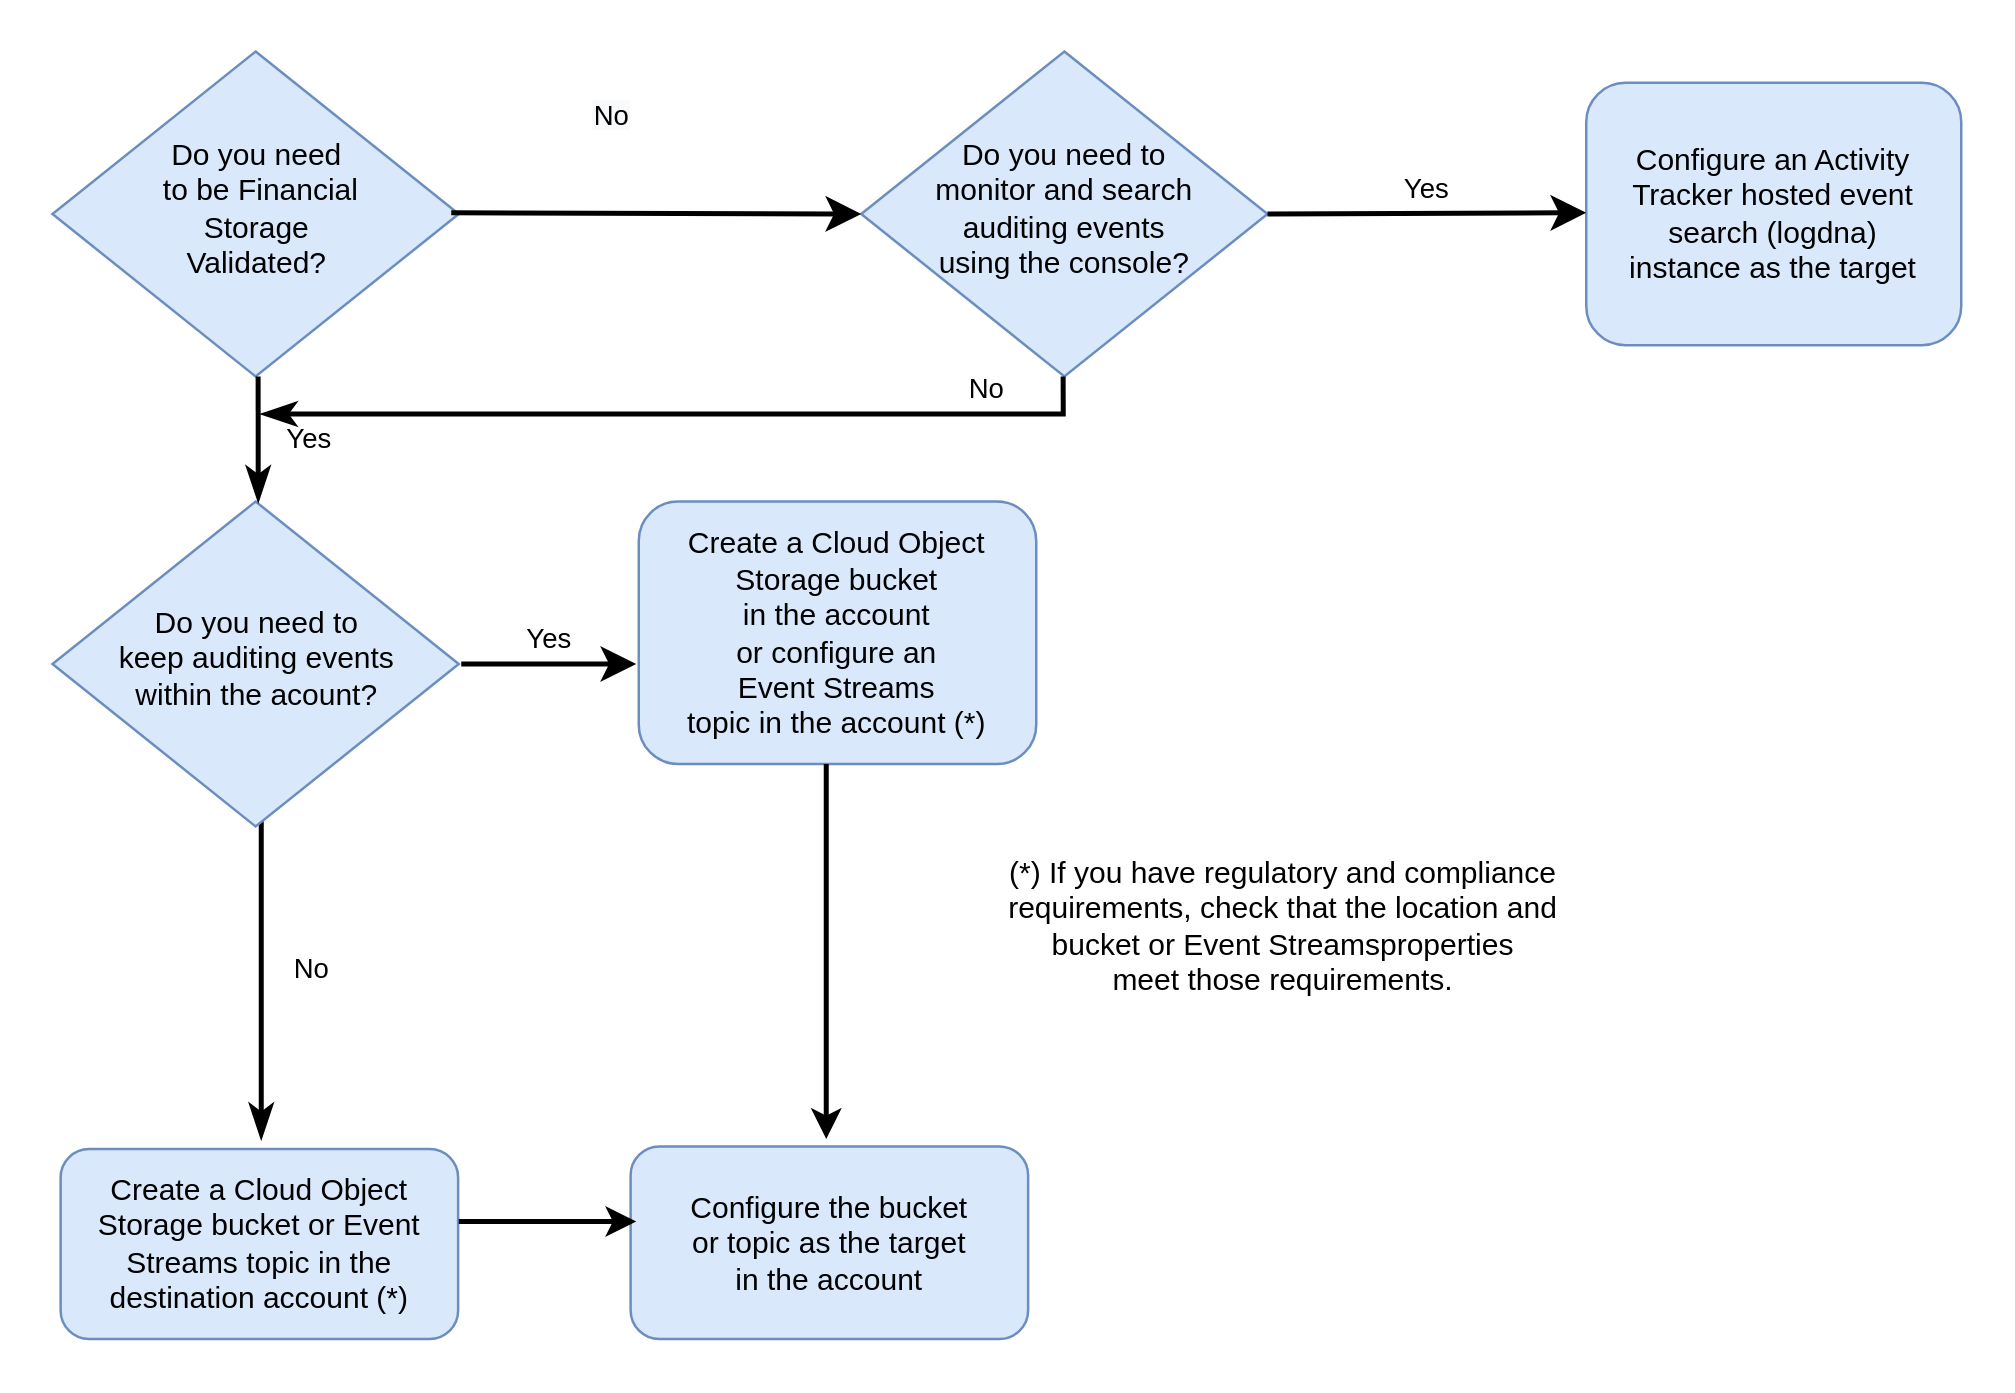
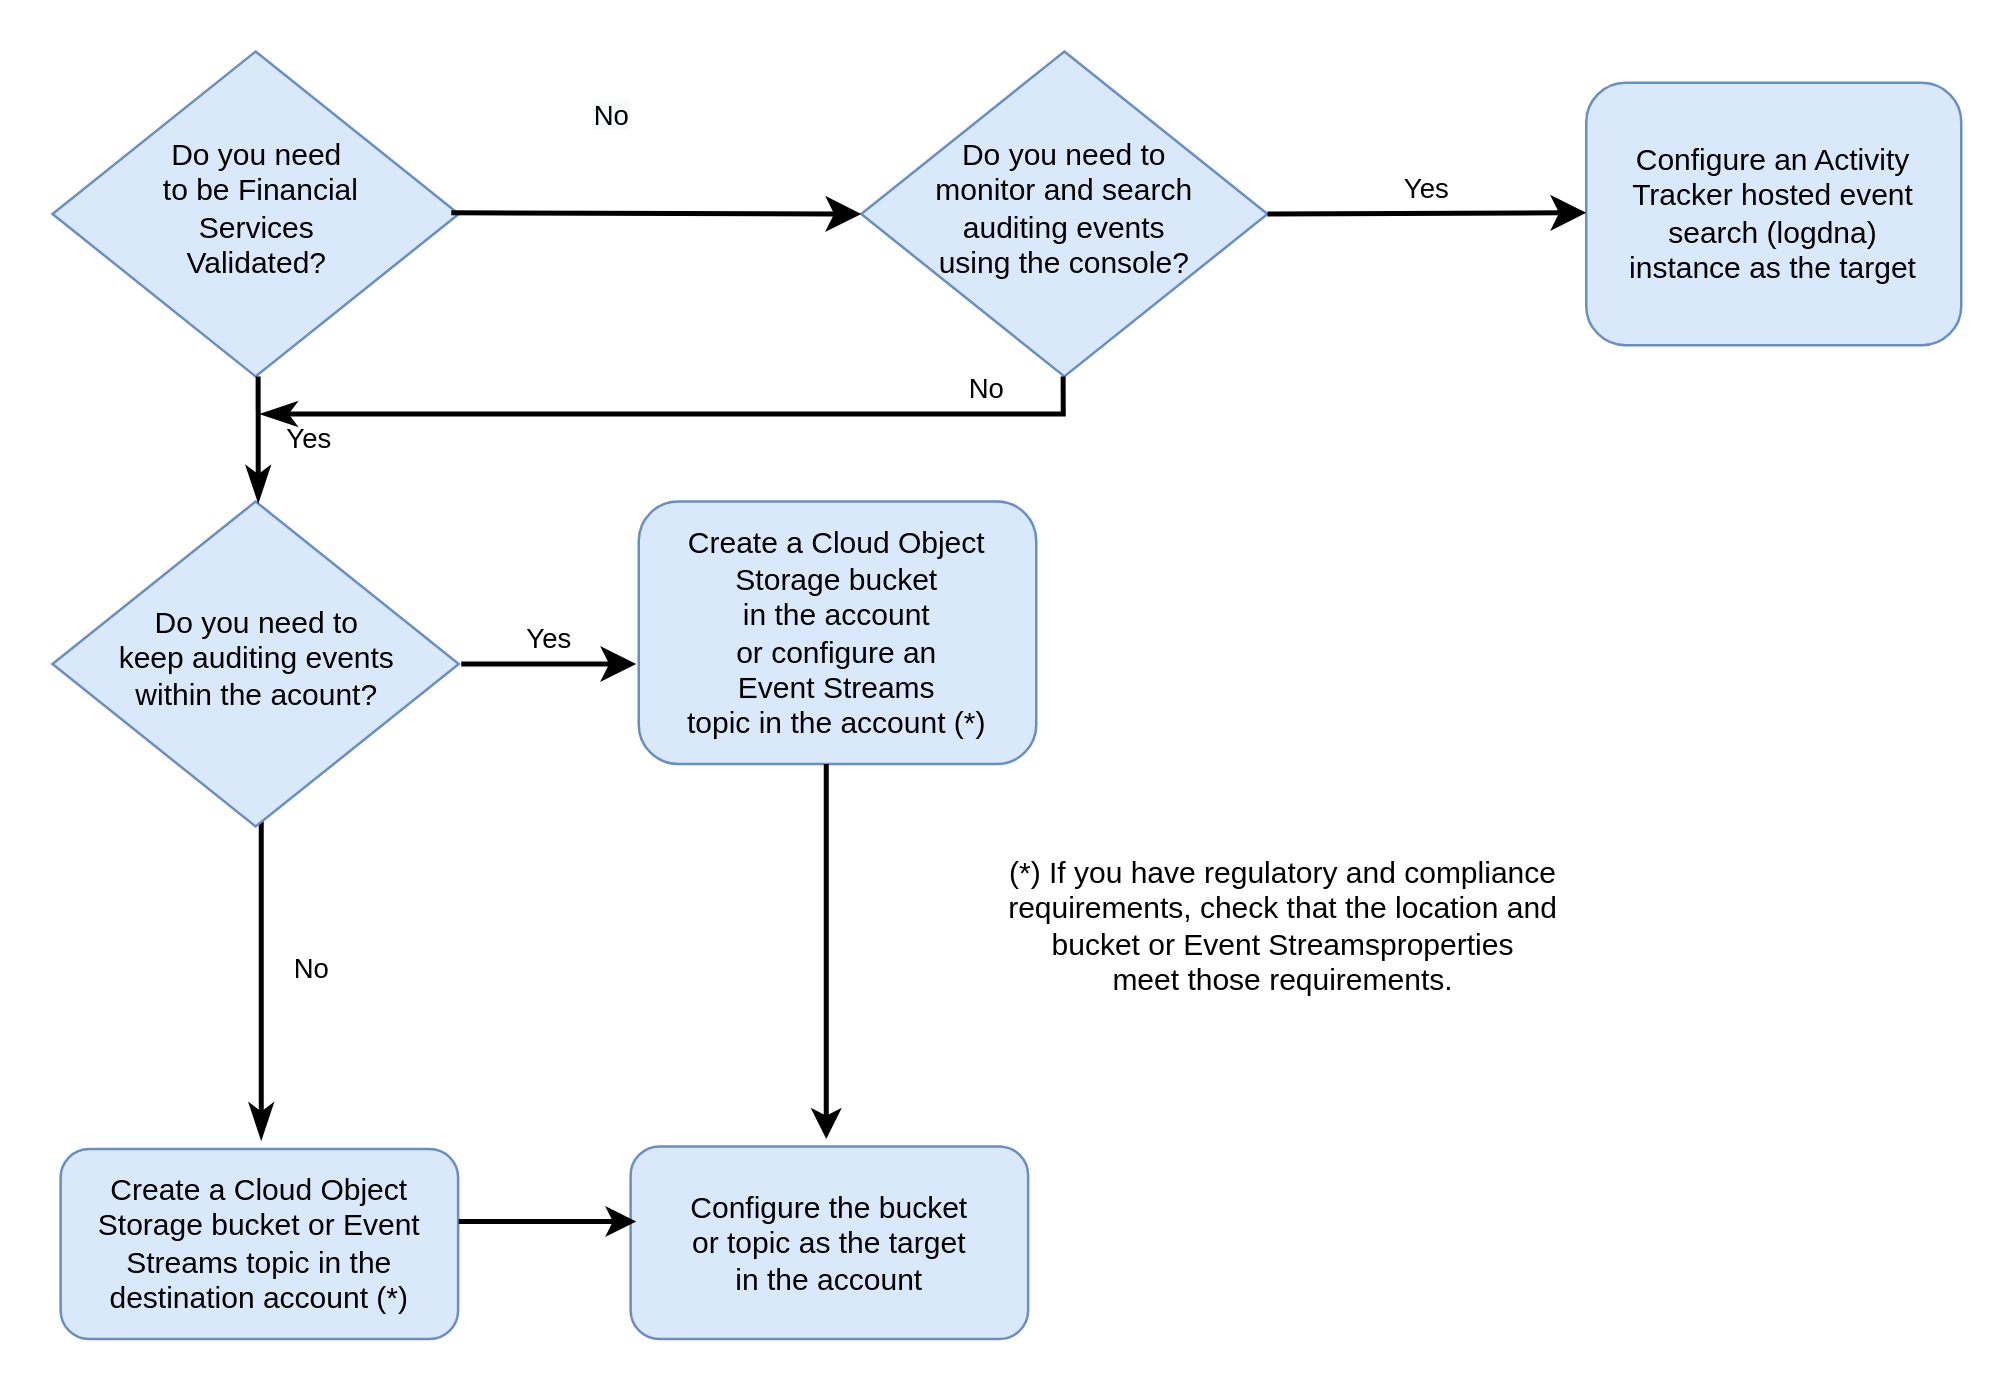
(258, 209) -> (258, 209)
